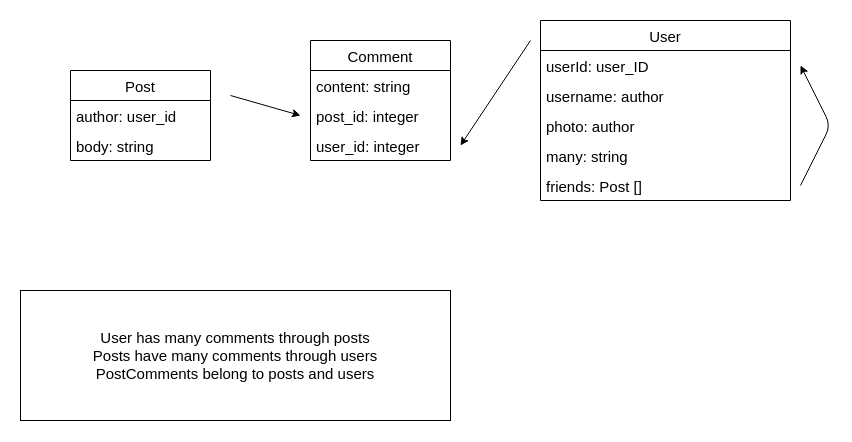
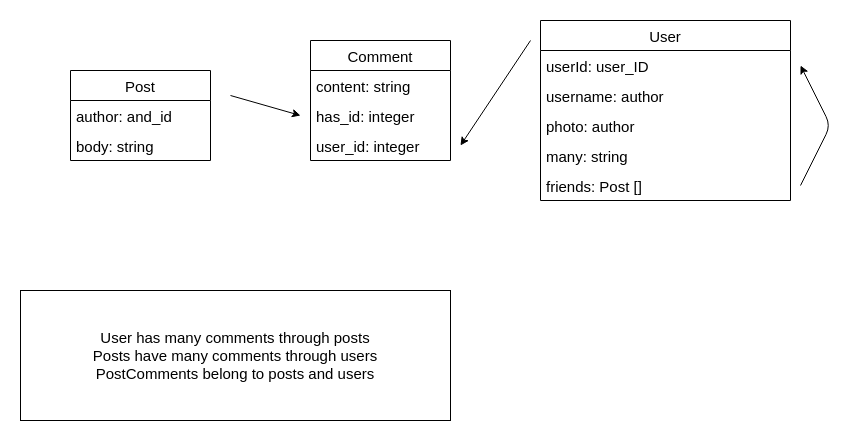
(133, 117) -> (129, 117)
(375, 117) -> (371, 117)
